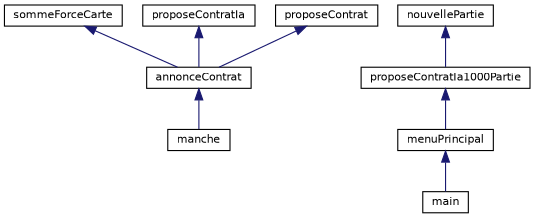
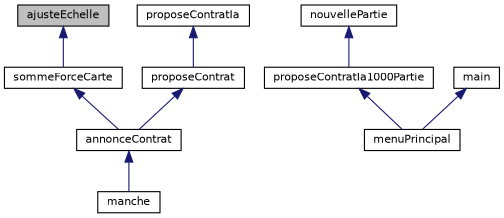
none -> (63, 16)
(199, 52) -> (193, 52)
(446, 177) -> (440, 113)
